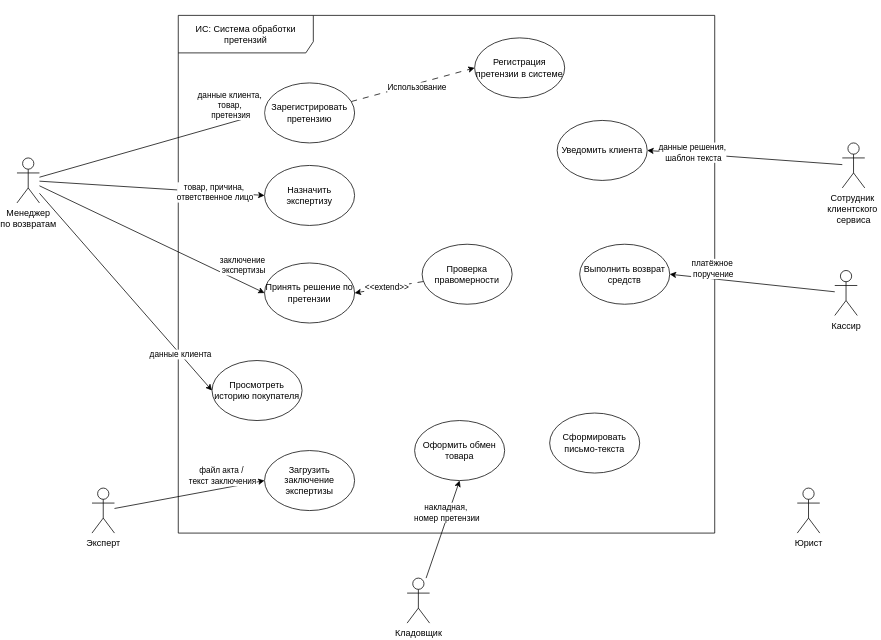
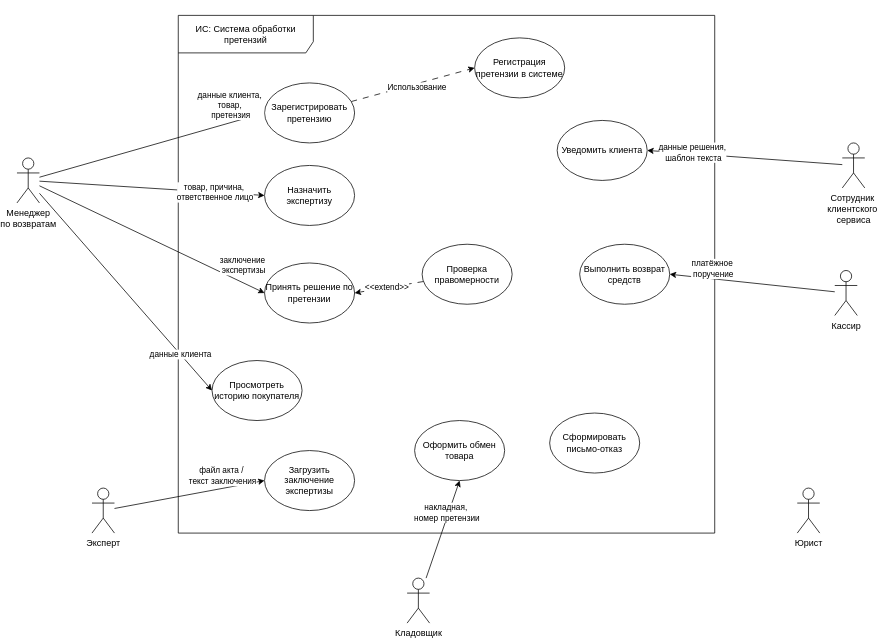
(594, 443) -> (594, 443)
